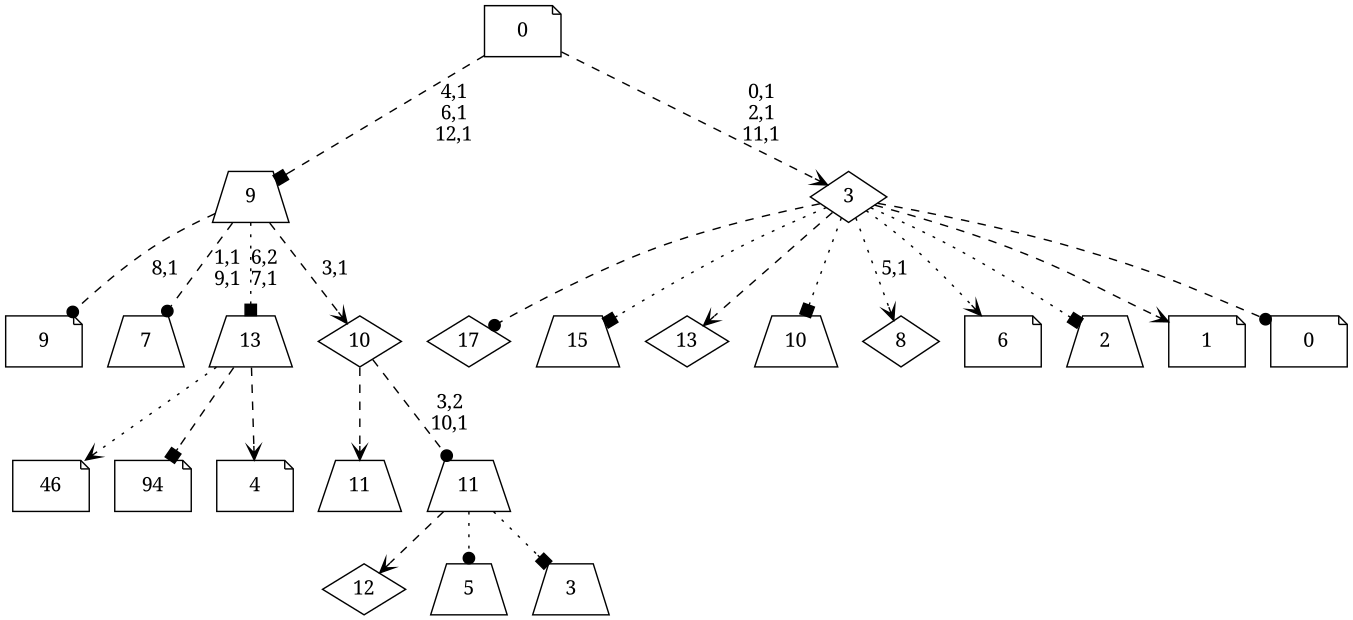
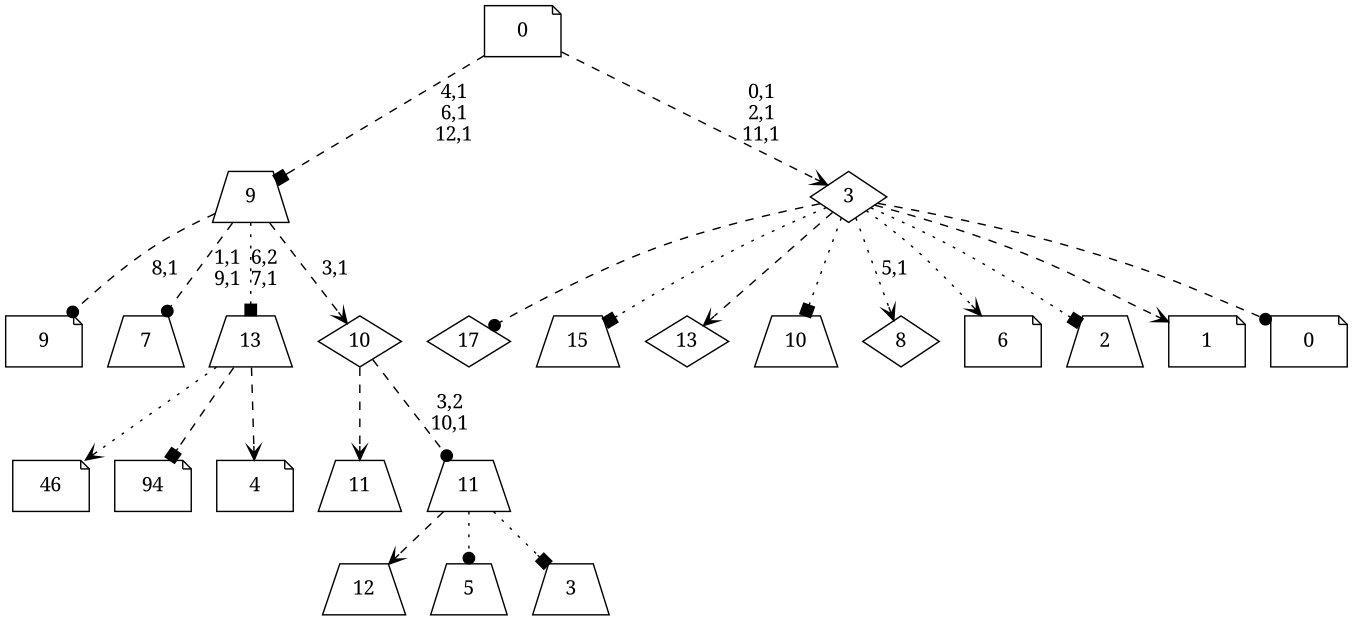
(364, 589) -> (364, 589)
